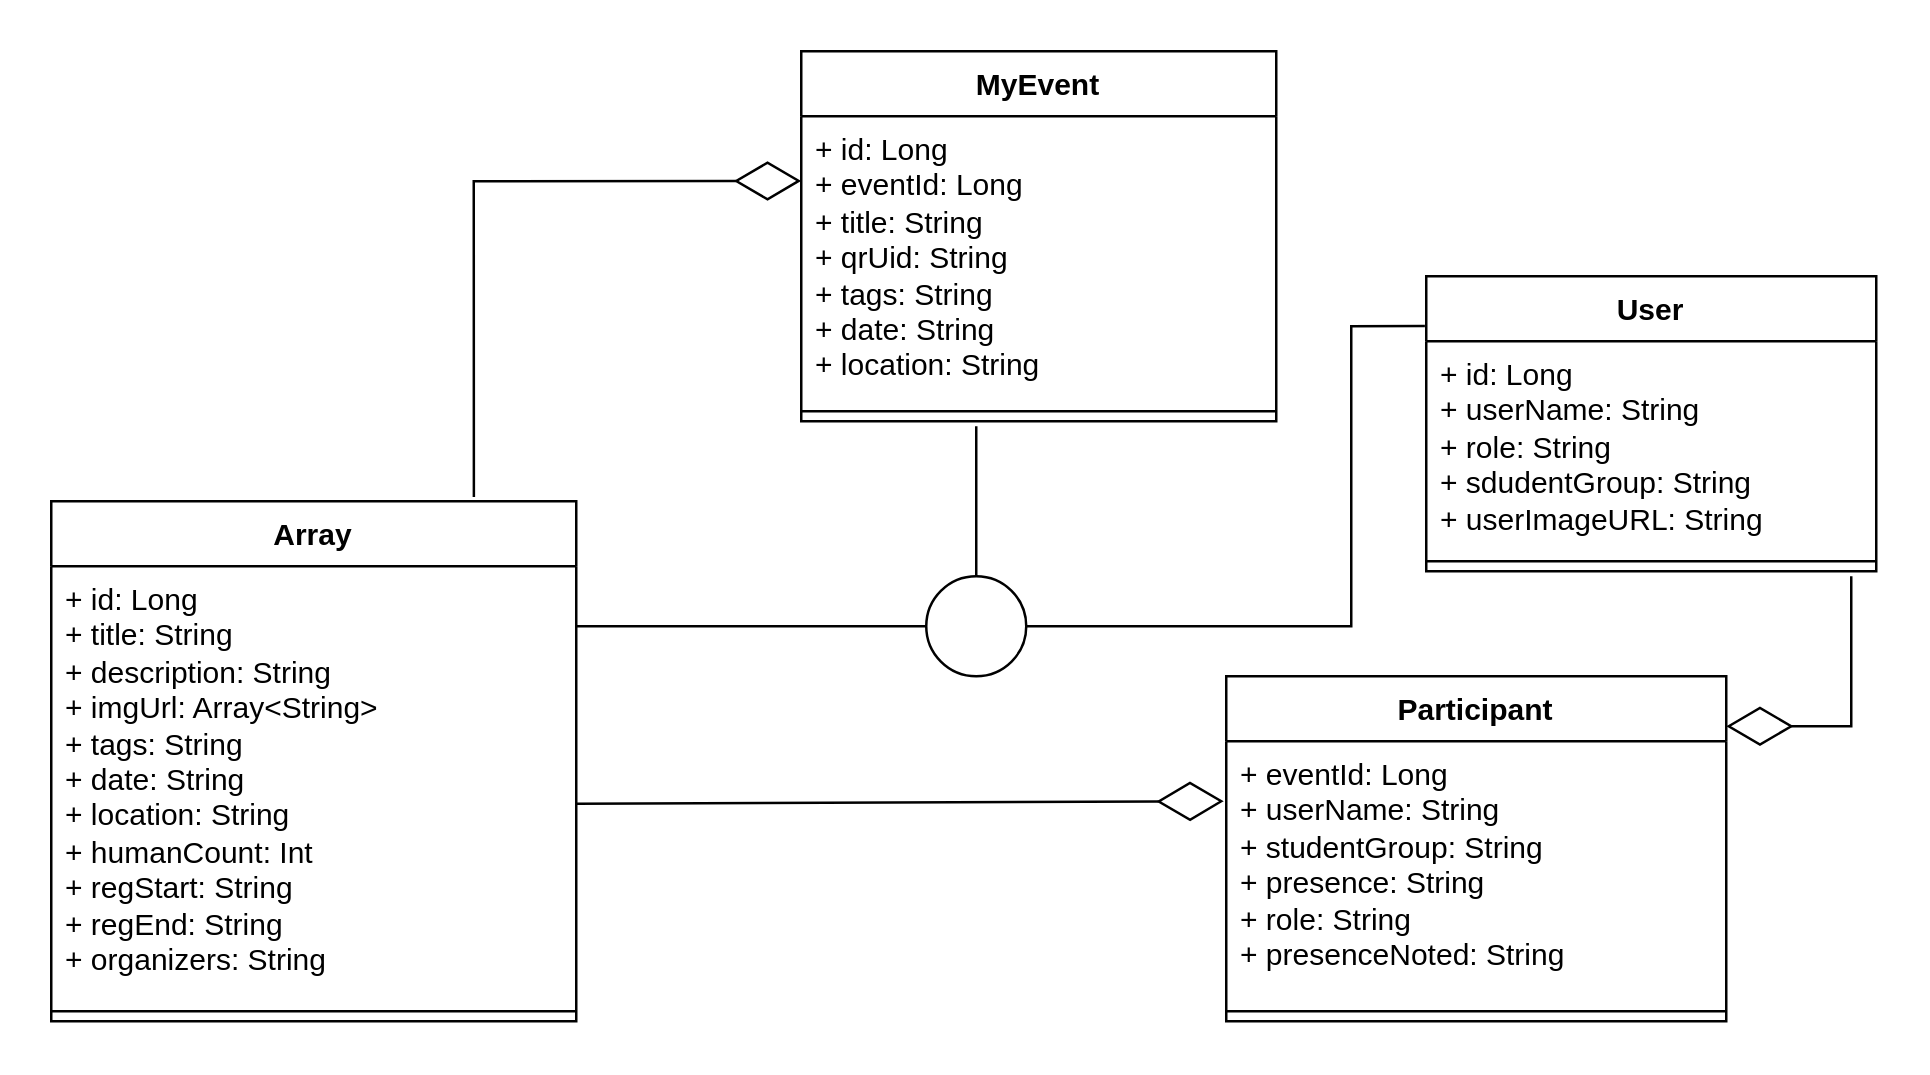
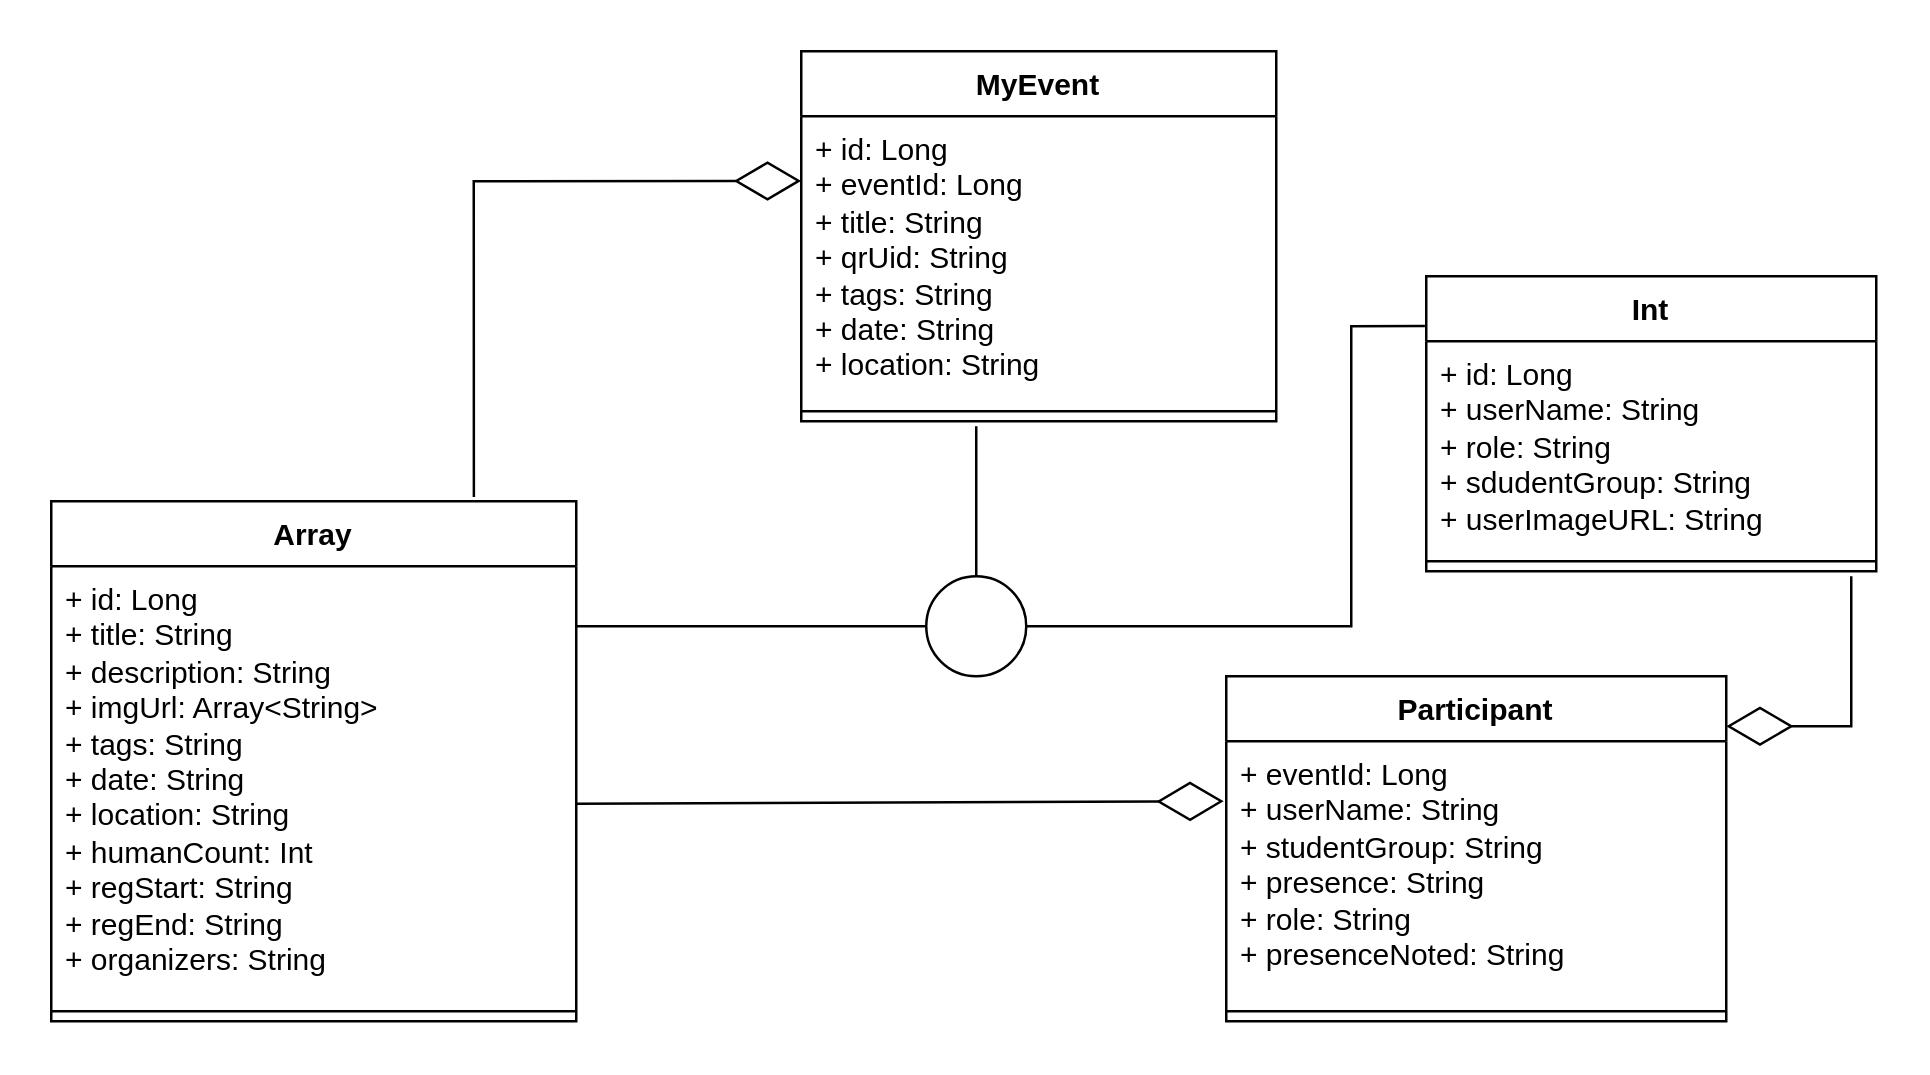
(1651, 312) -> (1651, 312)
